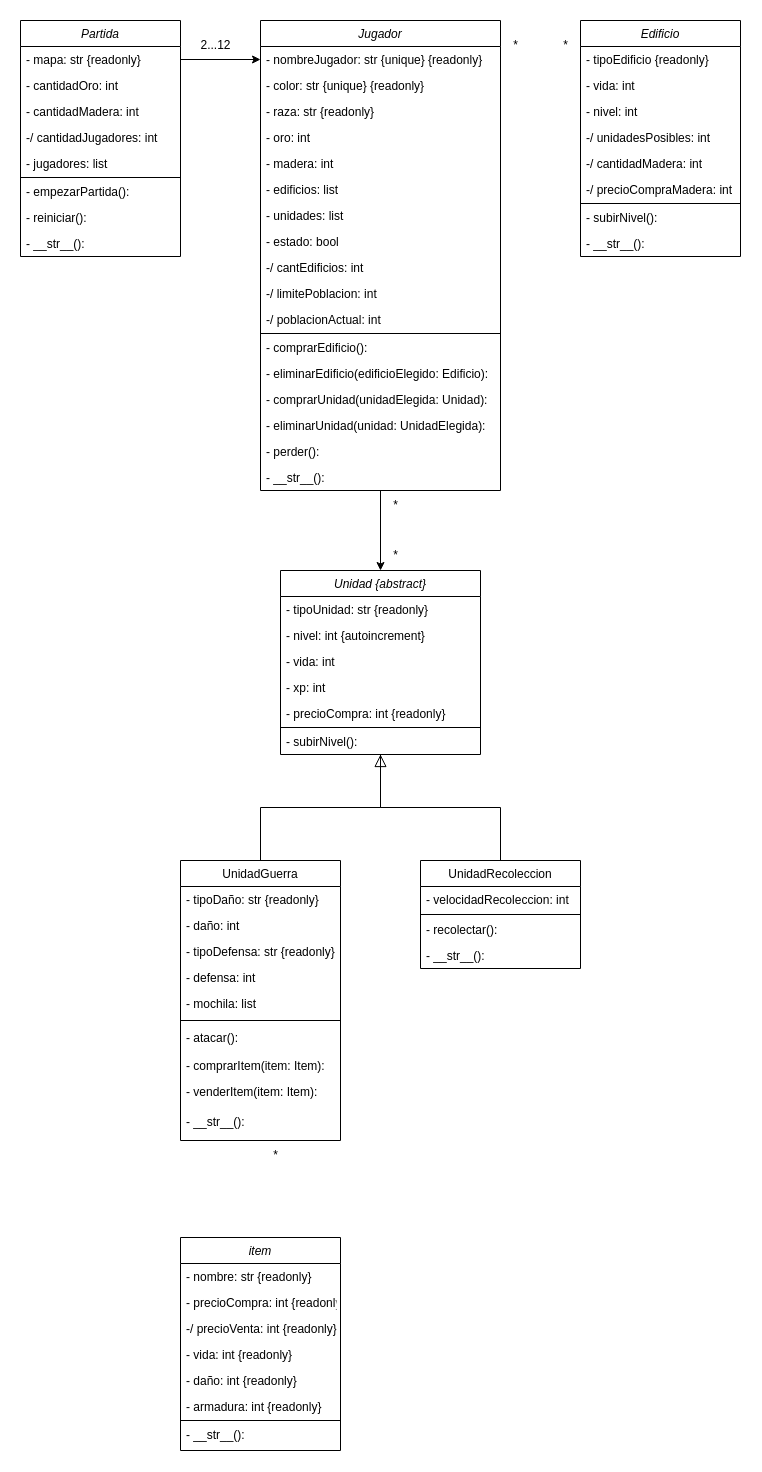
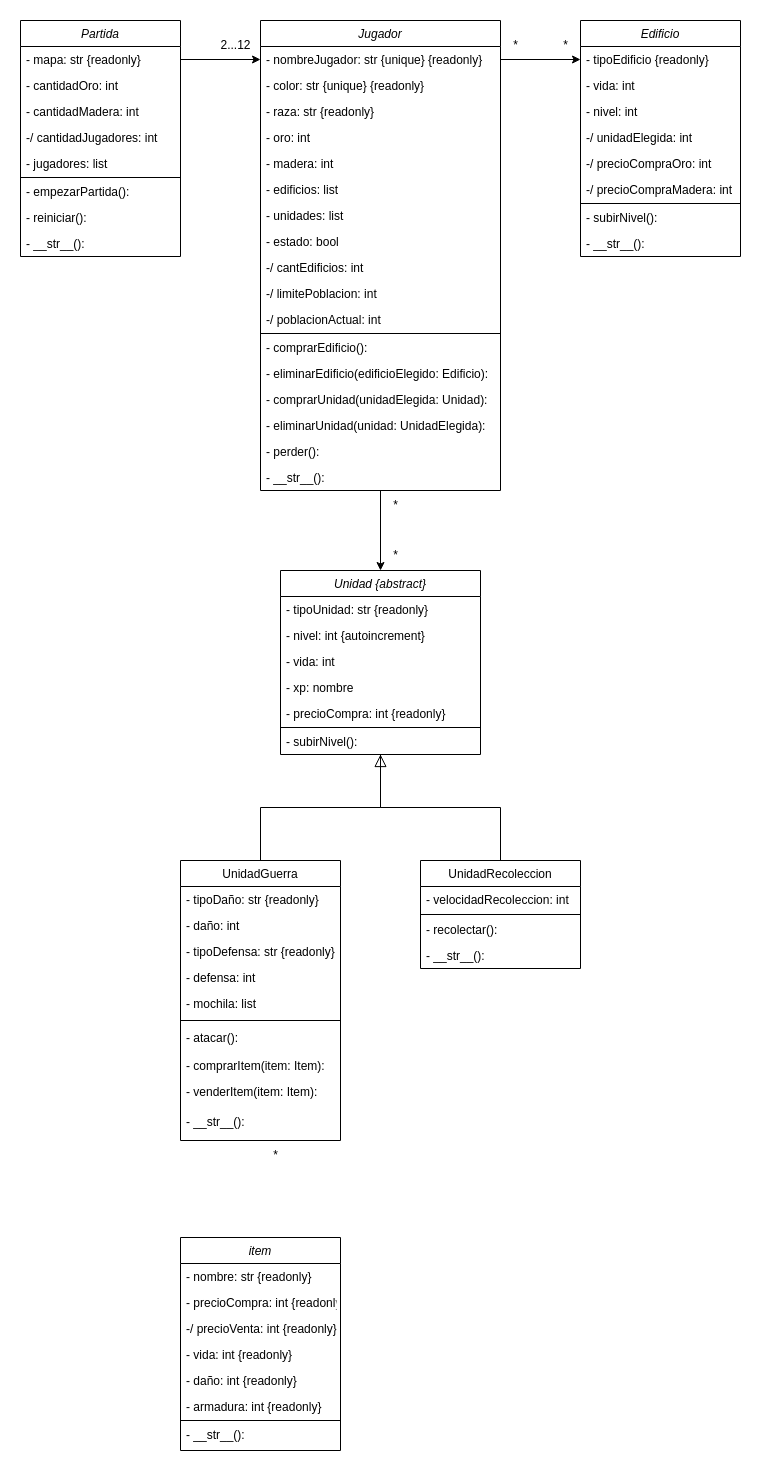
(216, 46) -> (236, 46)
none -> (538, 60)
(656, 138) -> (646, 138)
(652, 164) -> (655, 164)
(310, 688) -> (322, 688)
